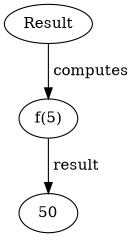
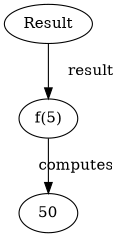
(89, 71) -> (89, 71)
(74, 166) -> (74, 166)
